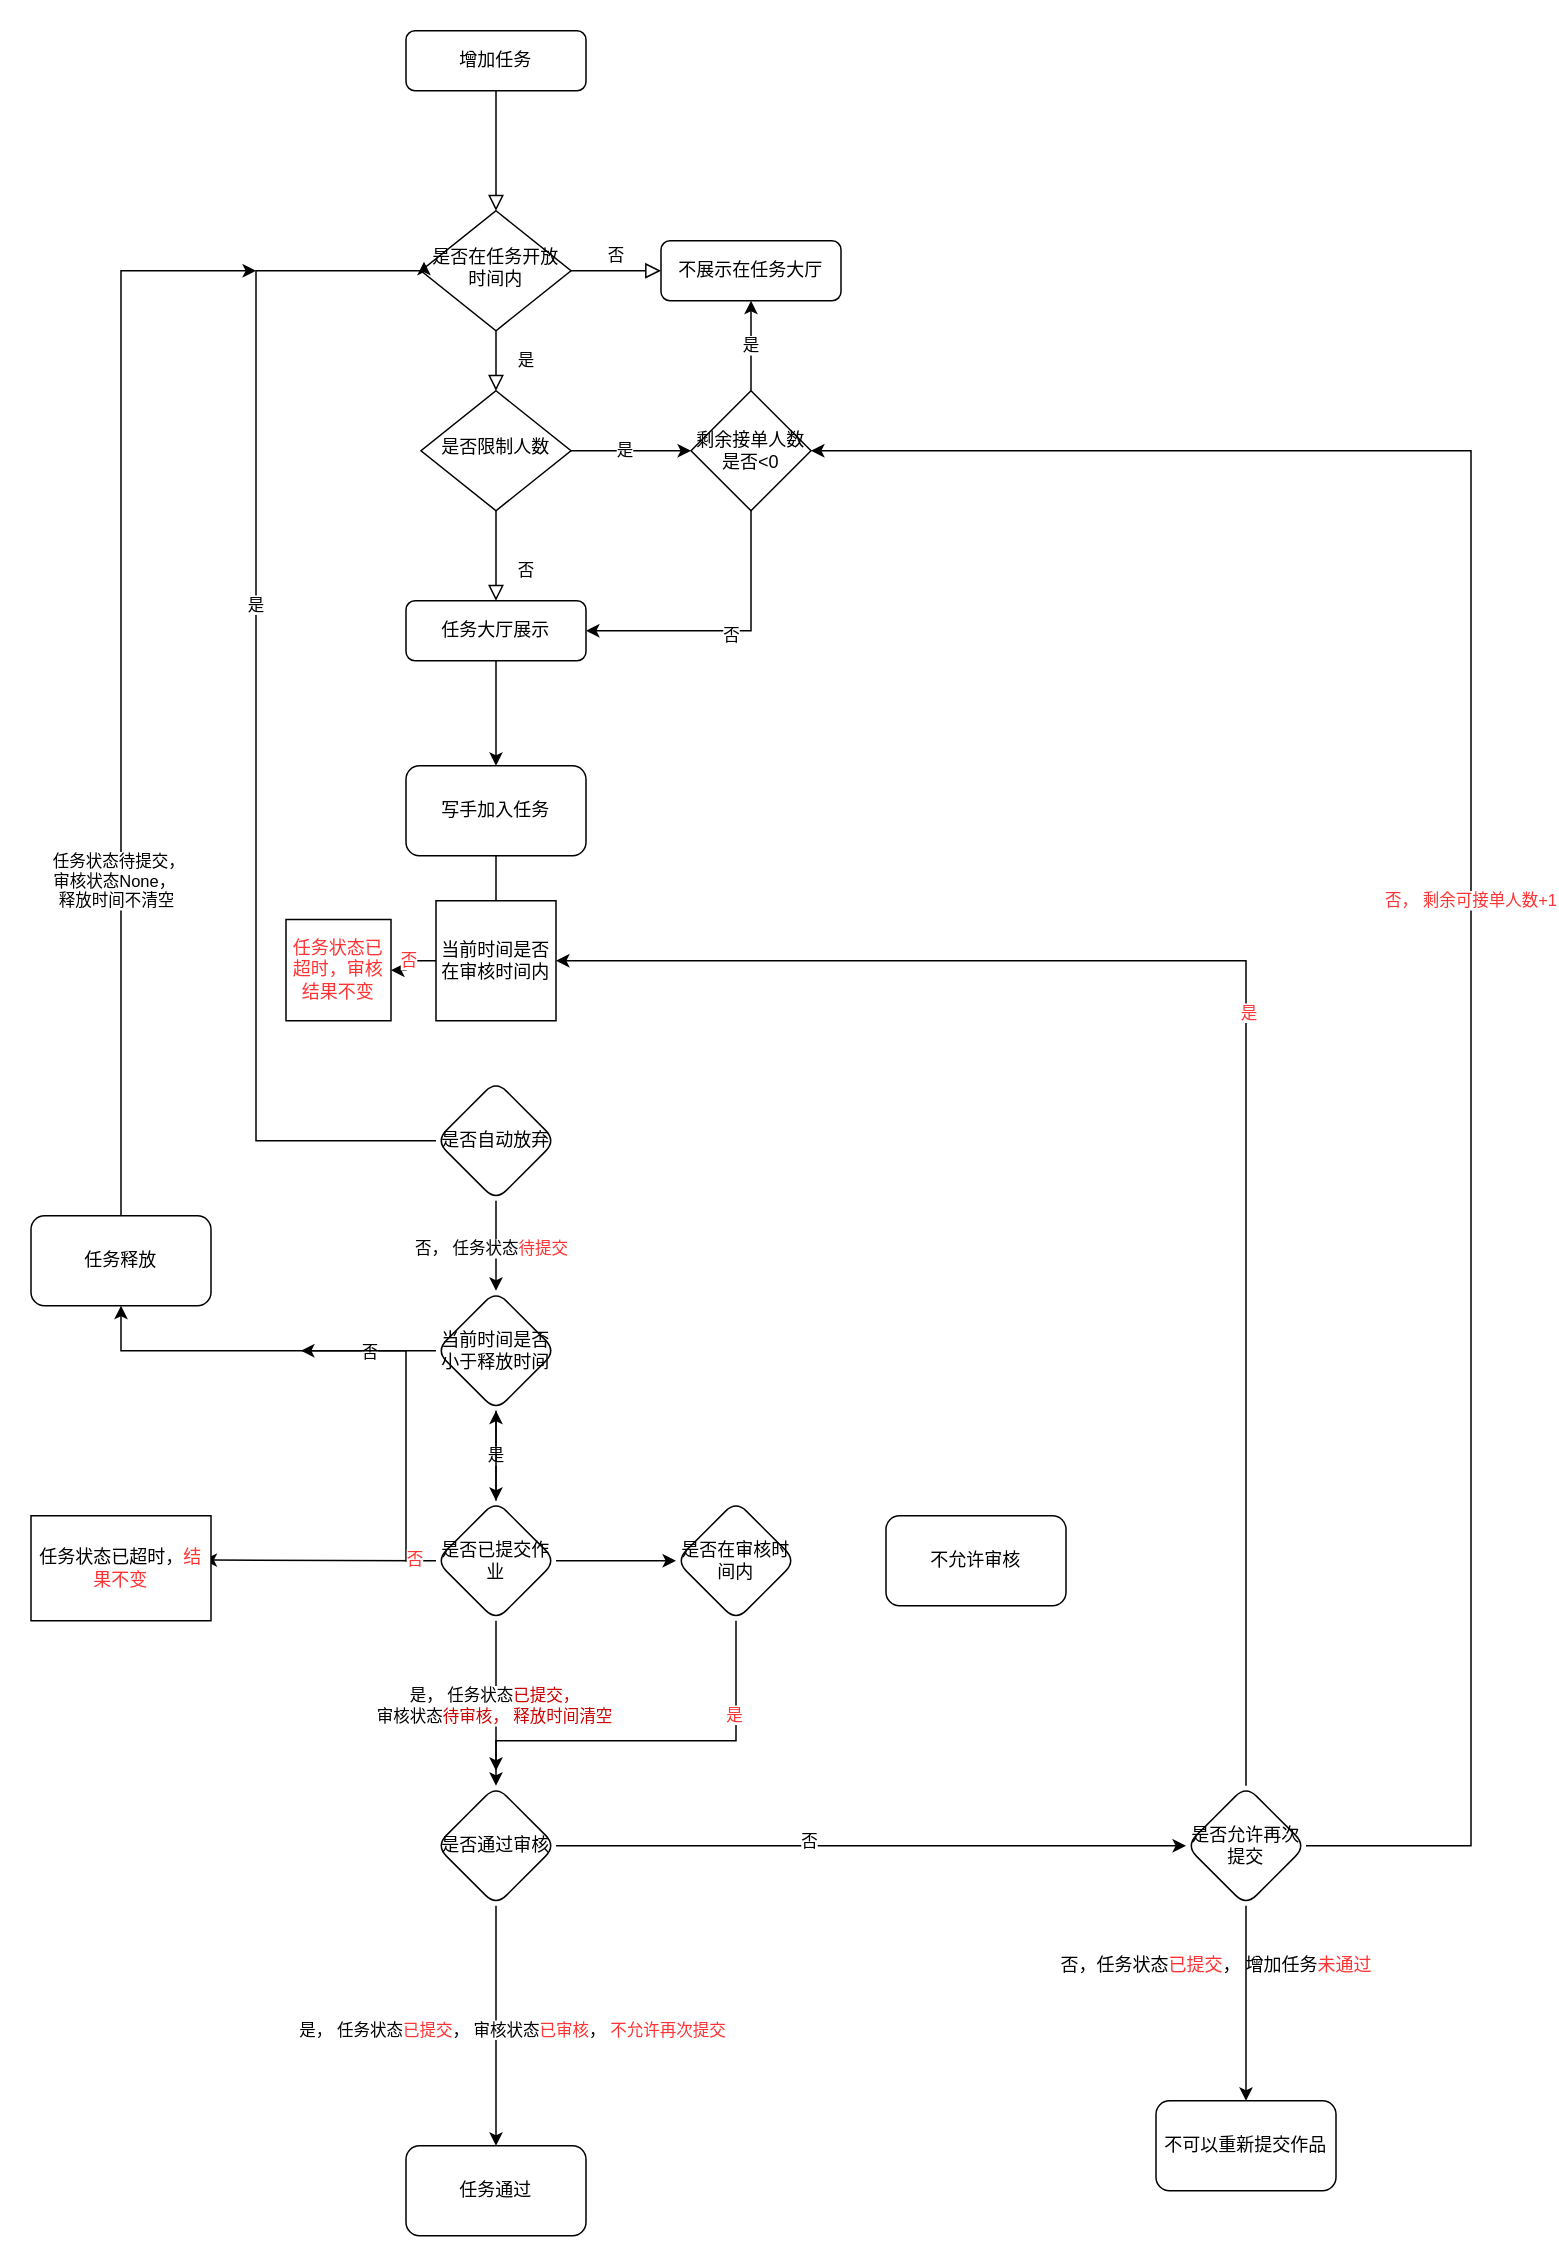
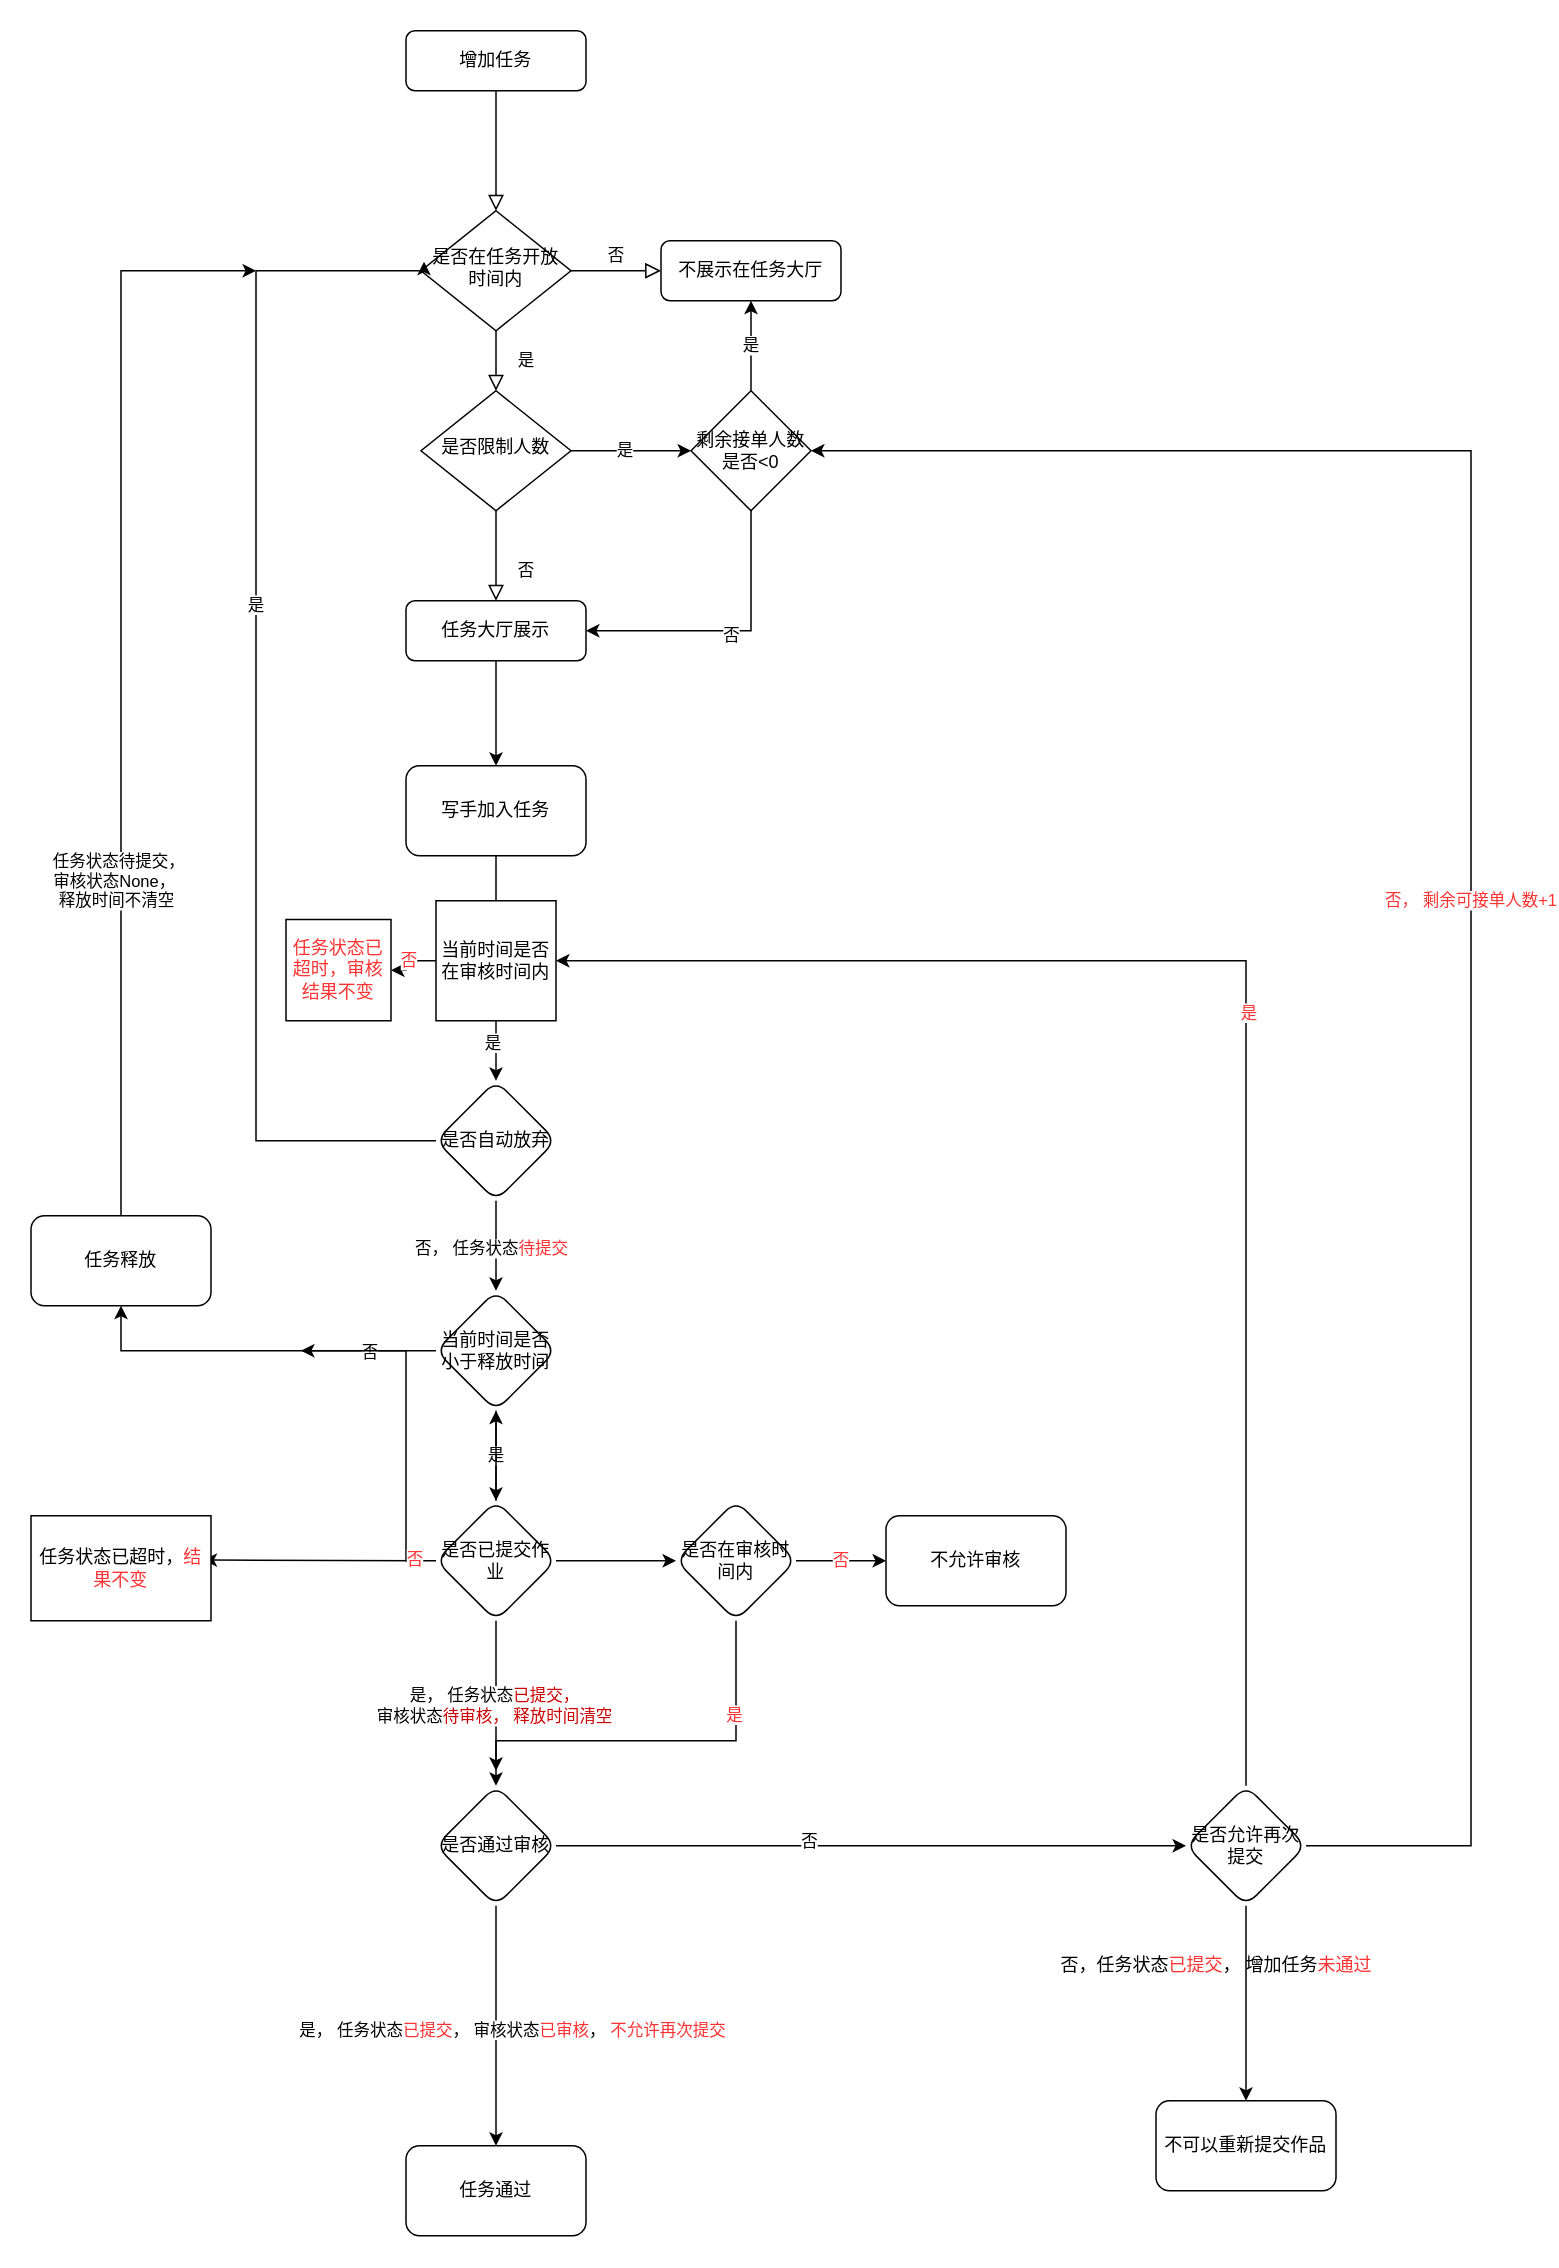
none -> (496, 1046)
none -> (836, 1561)
